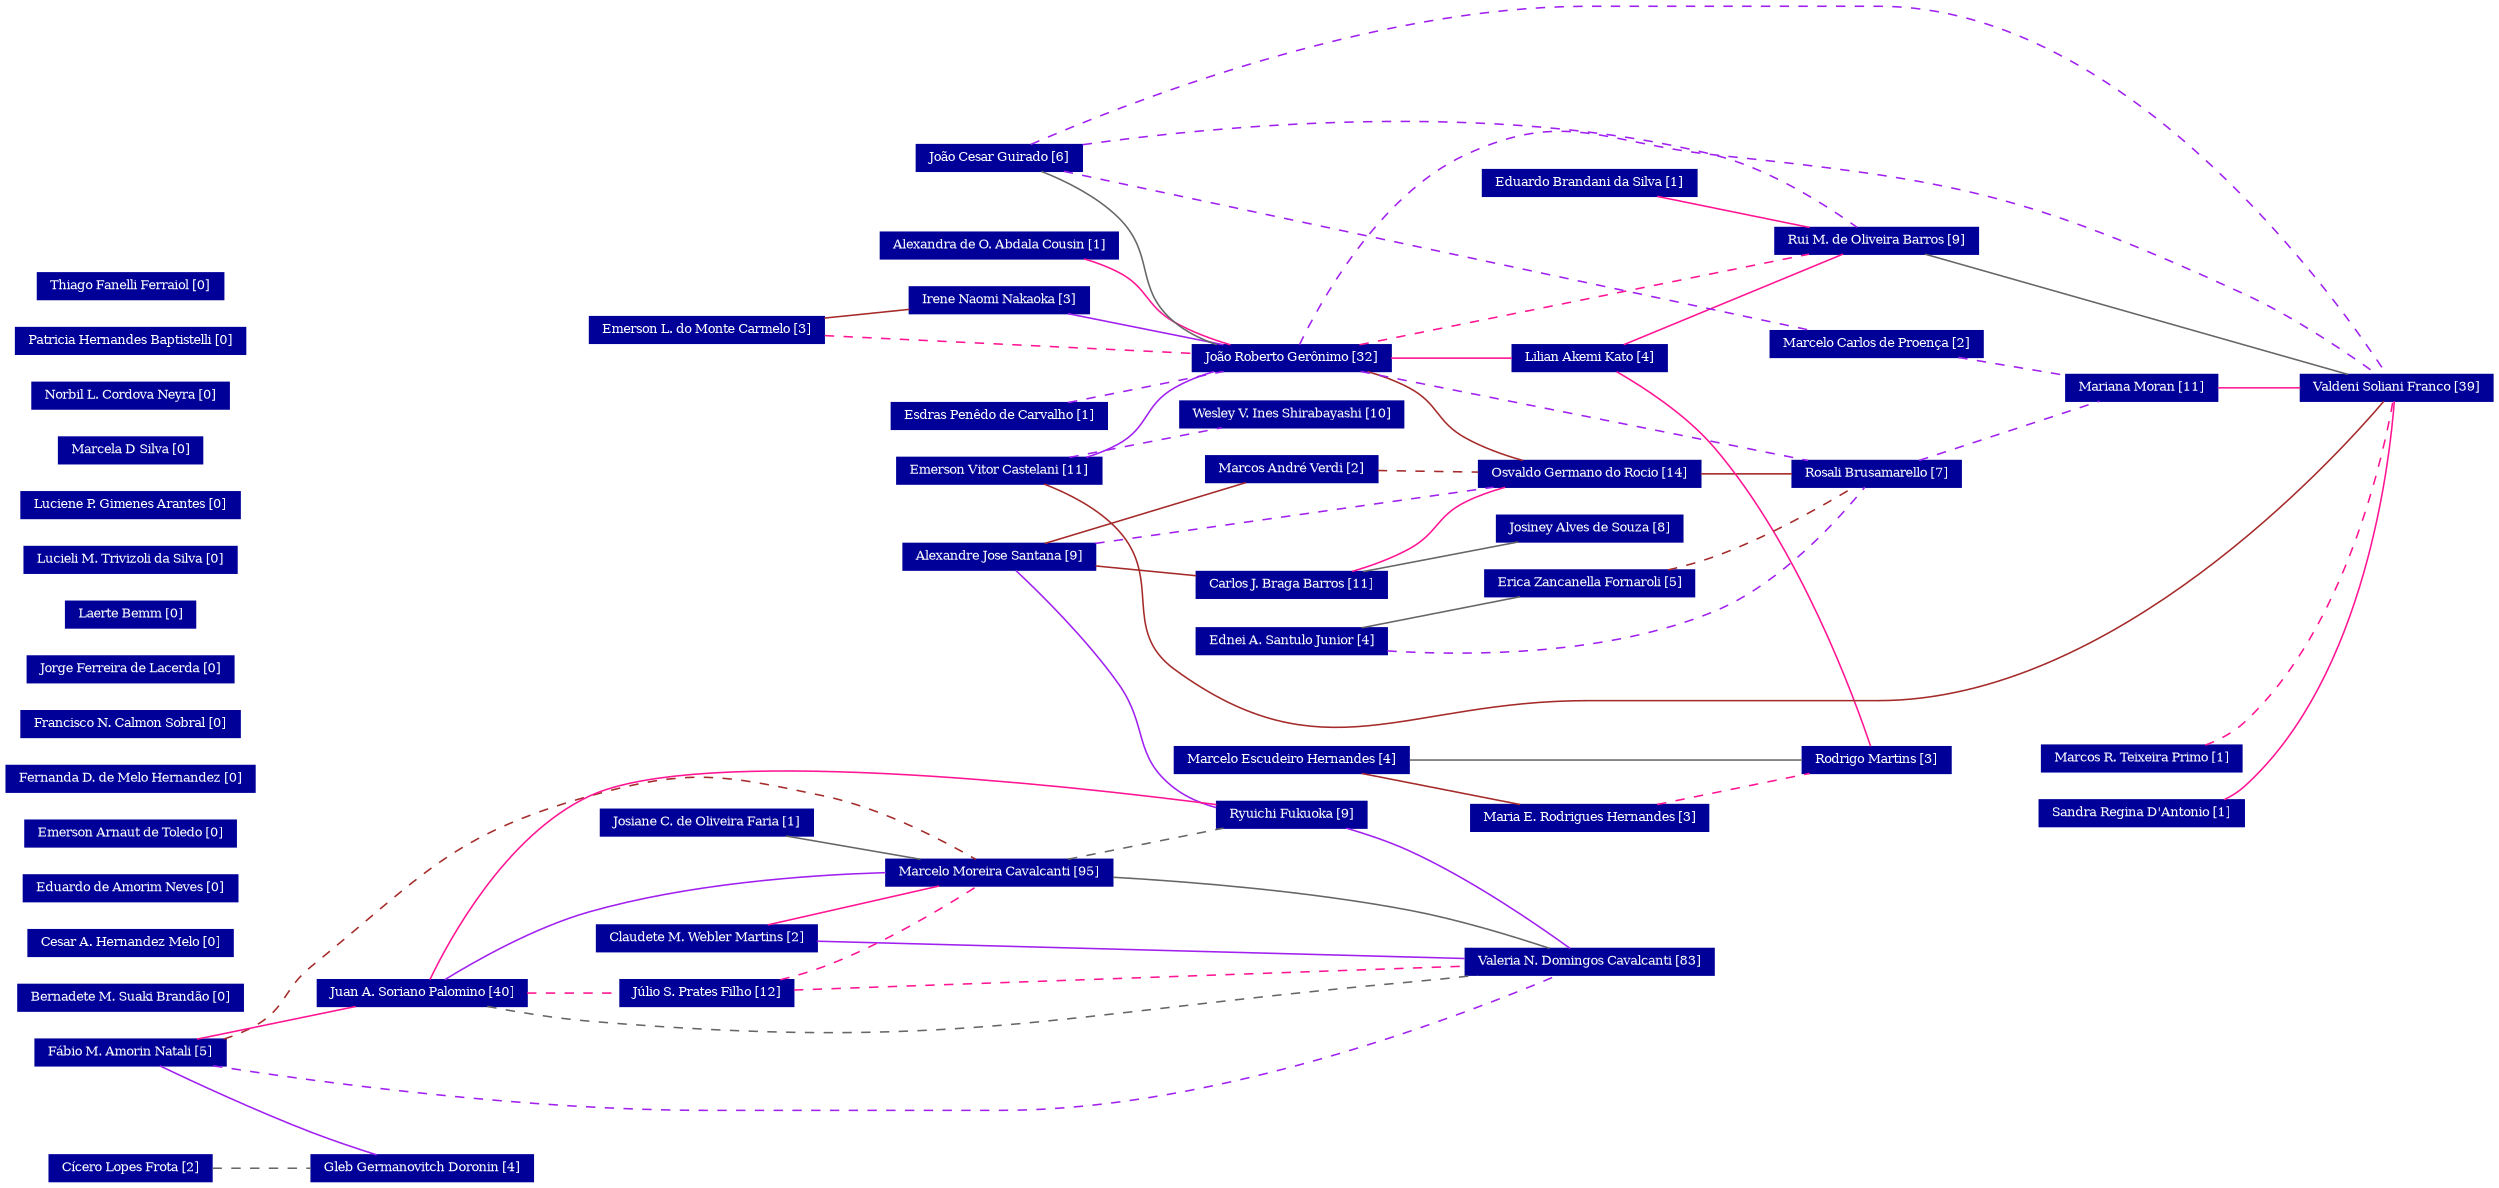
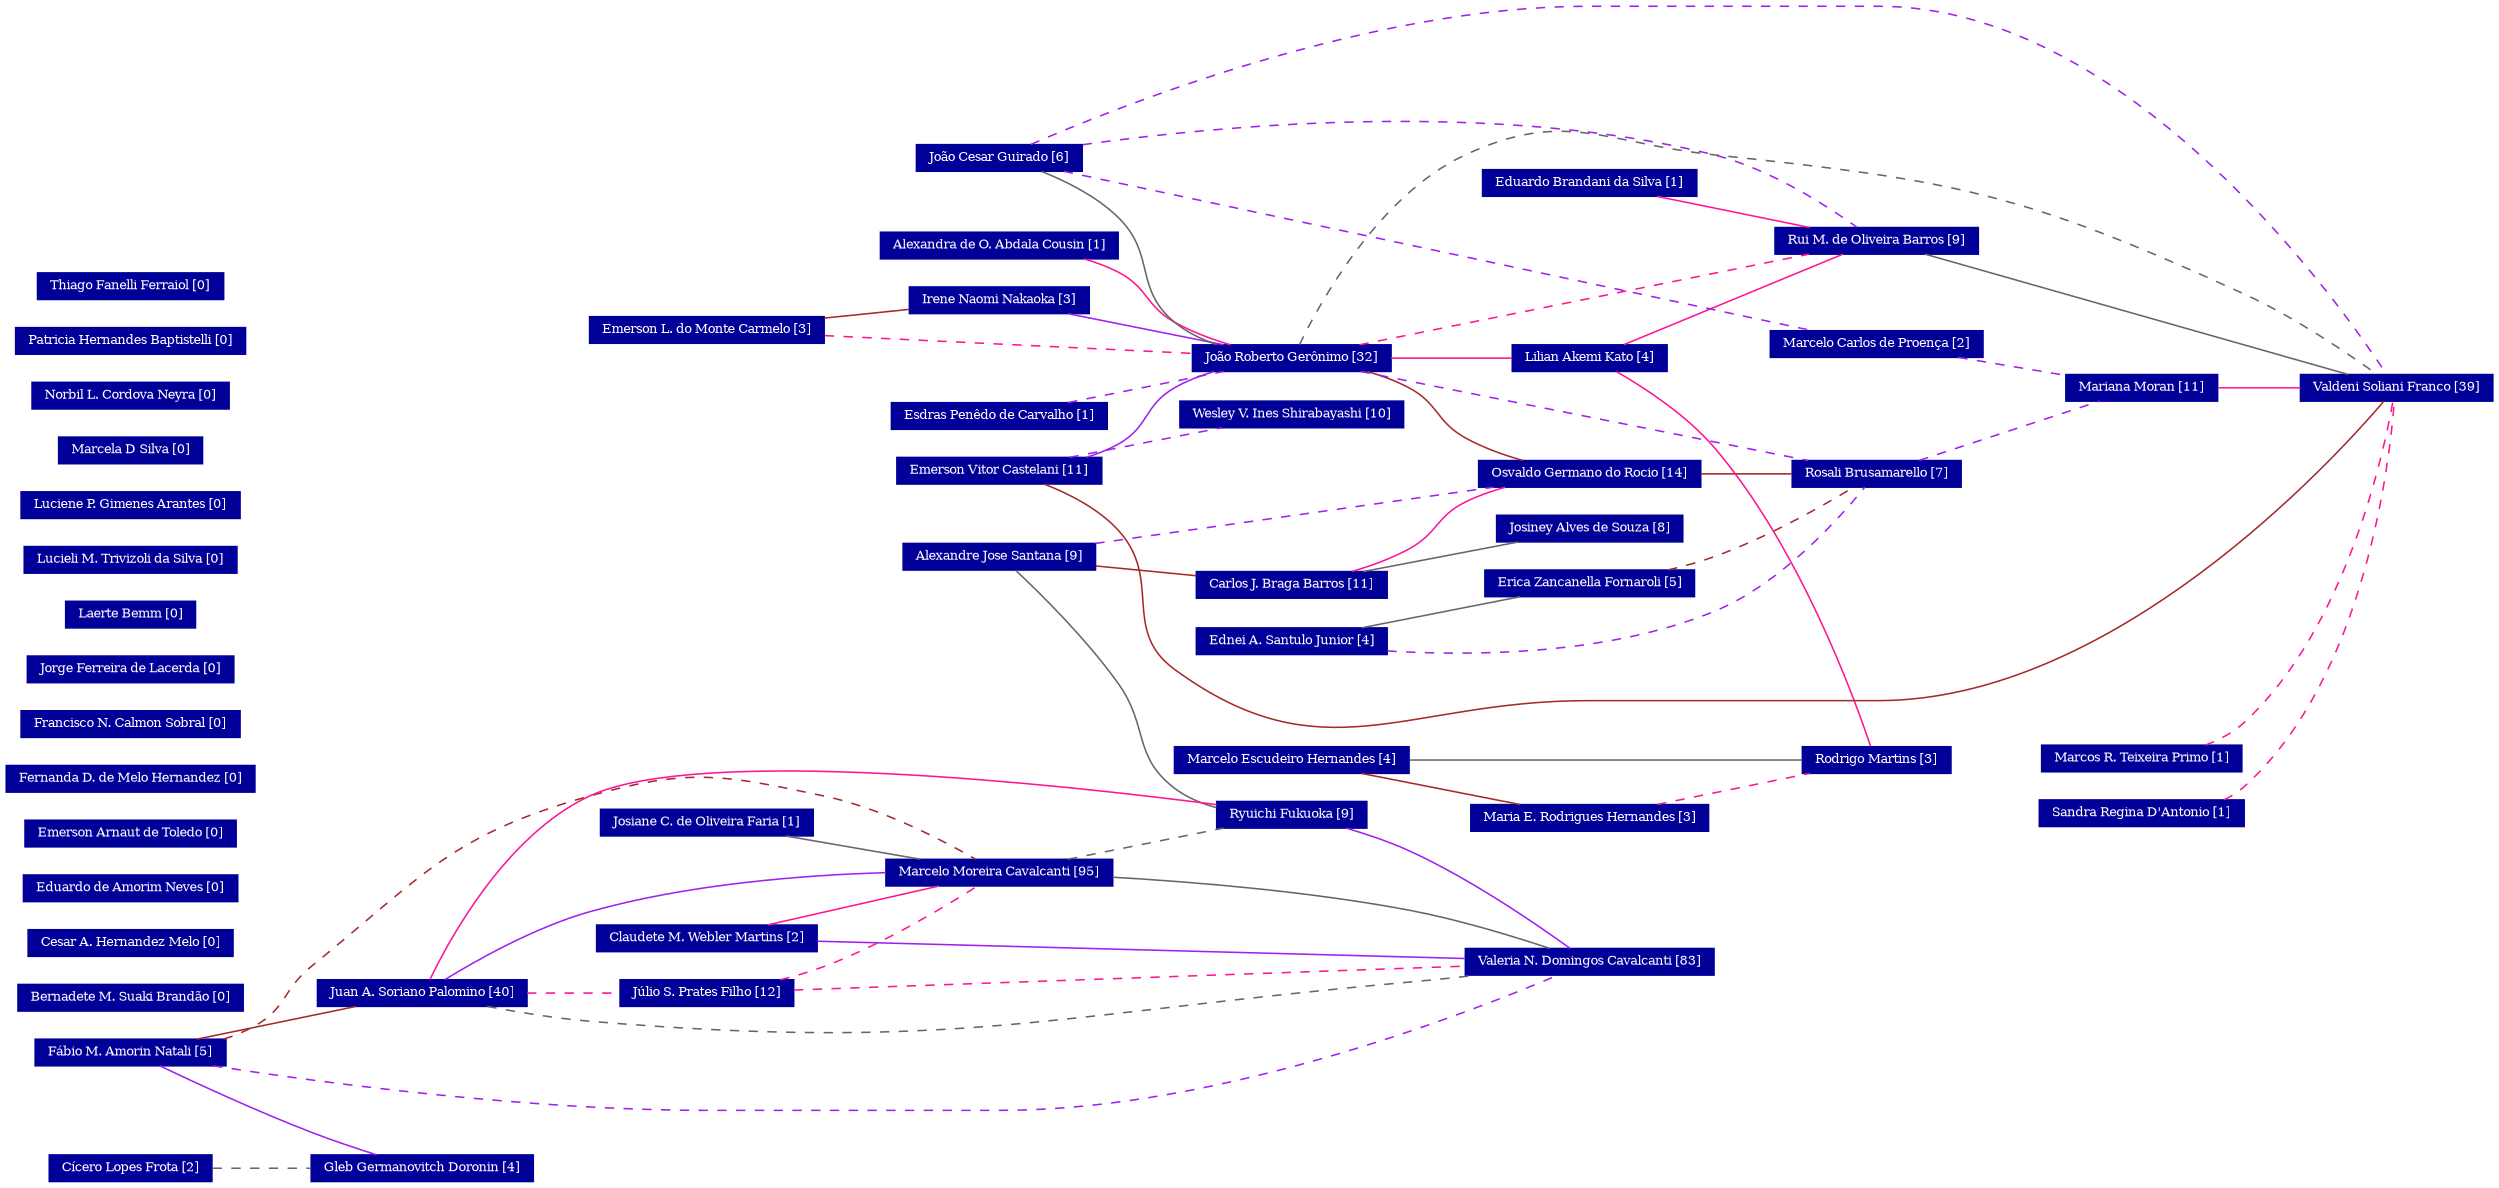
(1812, 166) -> (1812, 166)
(1292, 469) -> none
(2348, 619) -> (2348, 619)
(1122, 690) -> (1122, 690)
(276, 1023) -> (276, 1023)
